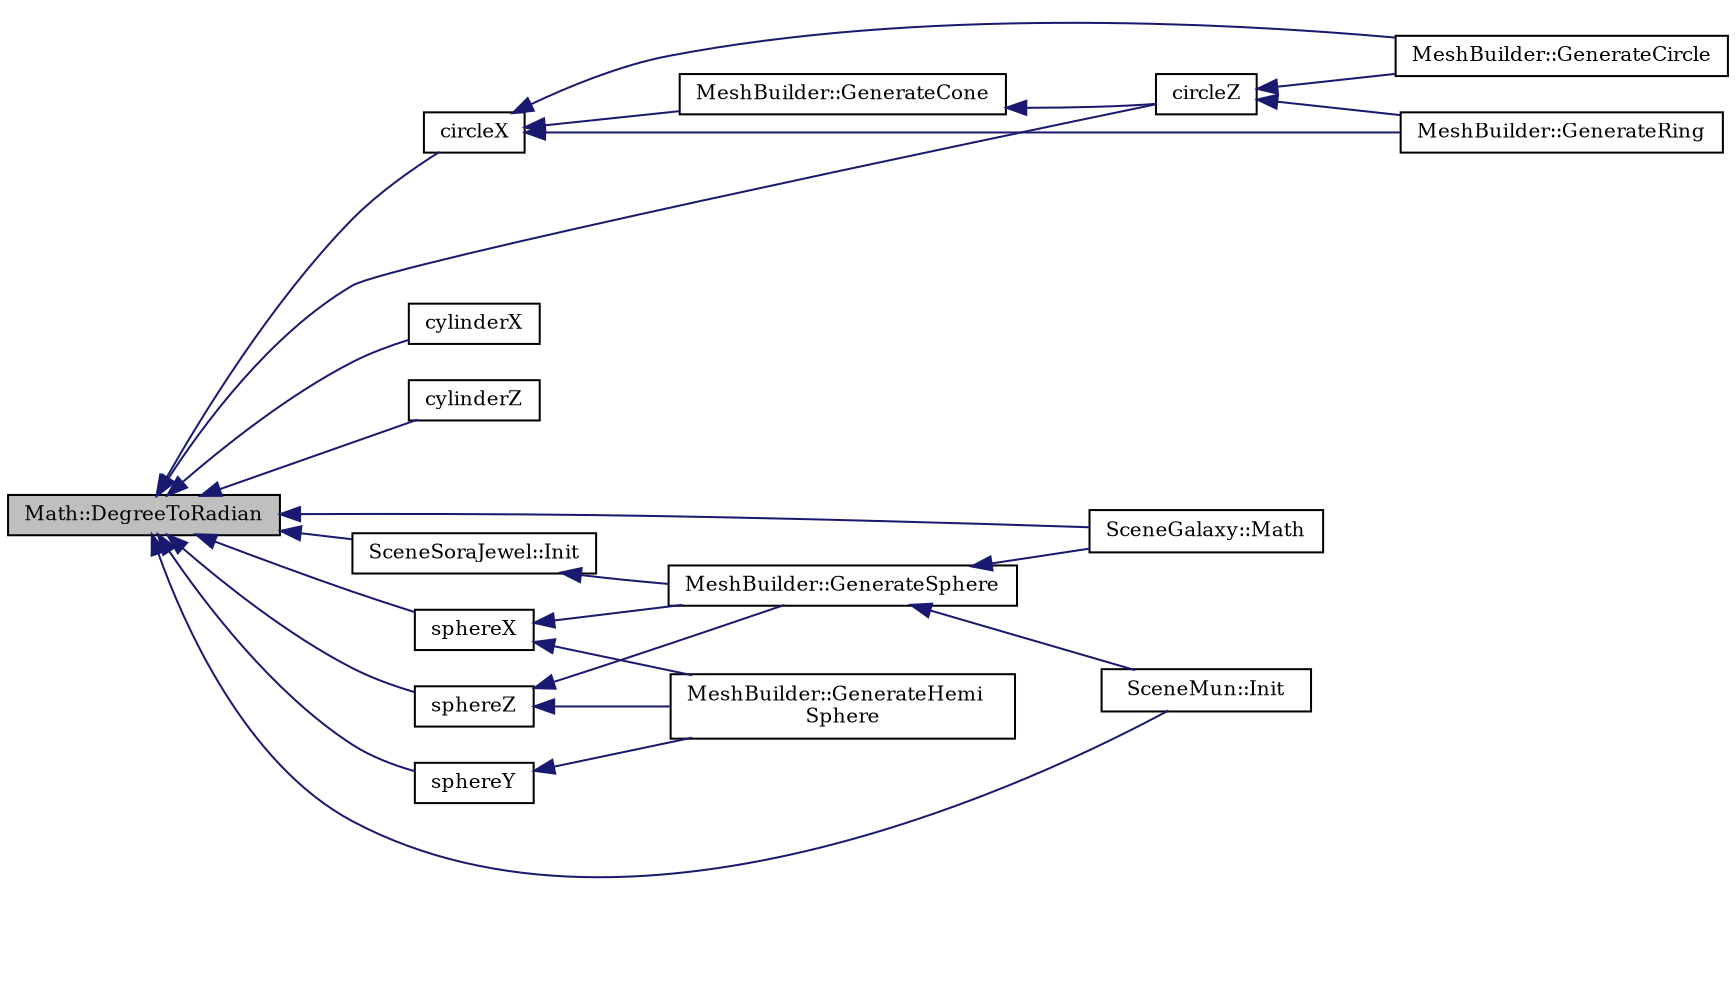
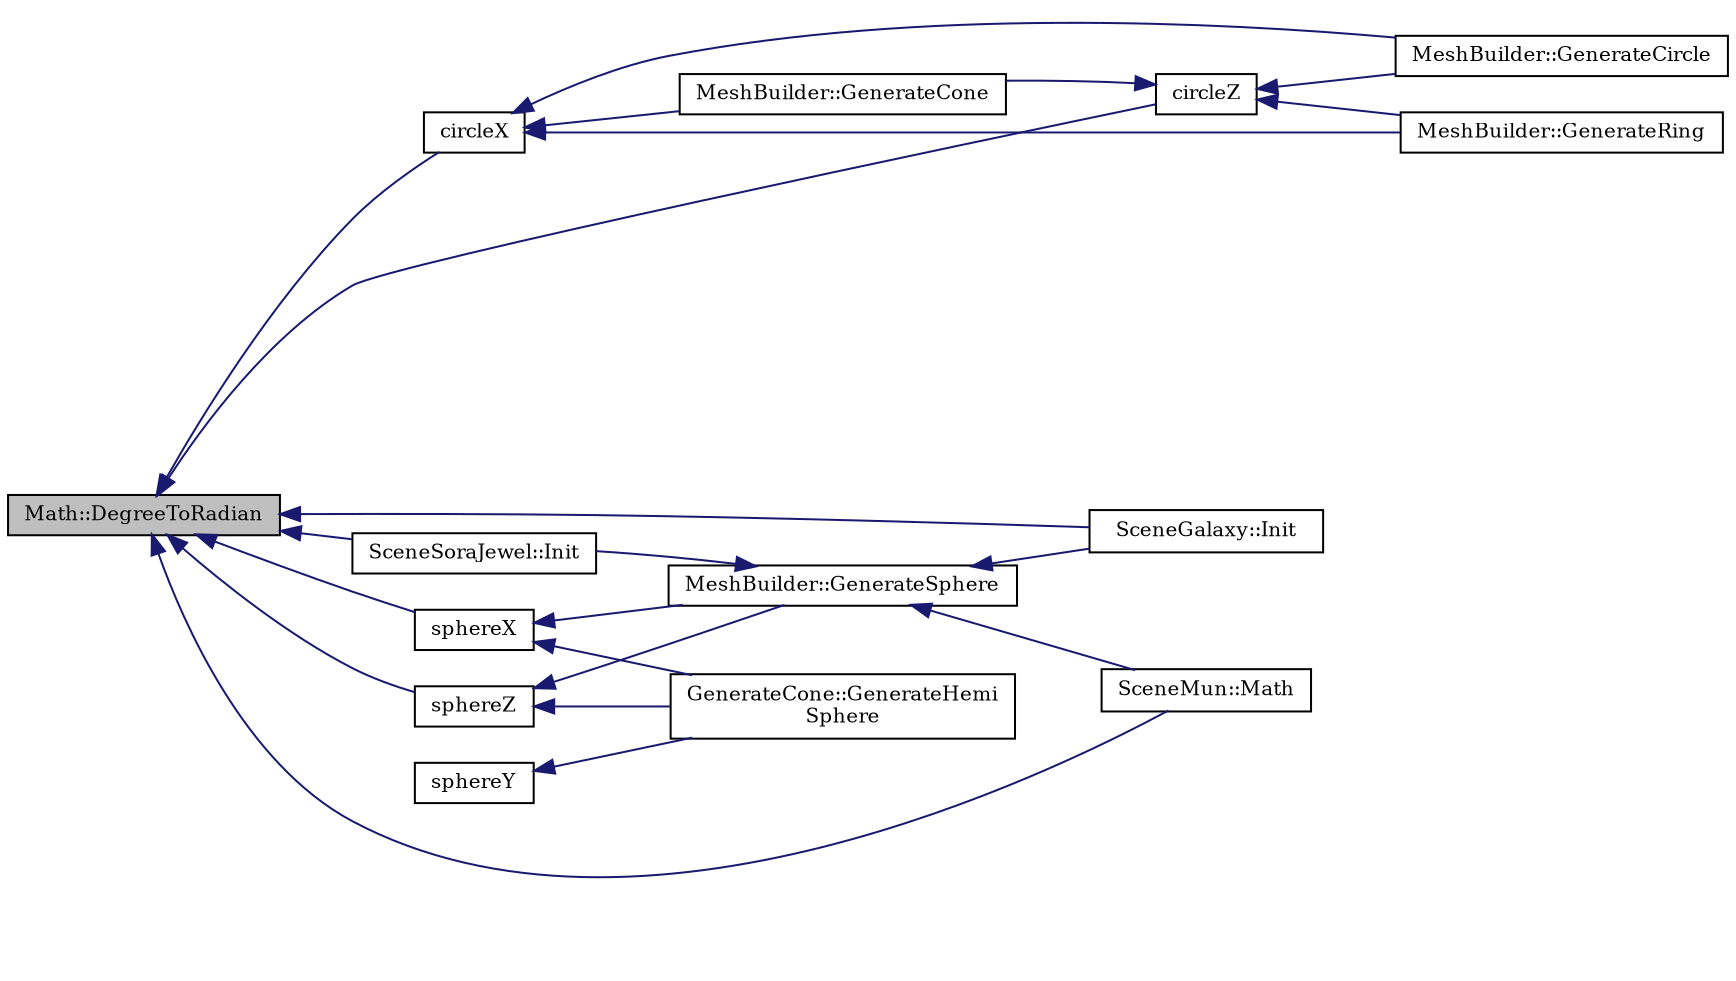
(1081, 107) -> (1071, 81)
(474, 324) -> none
(474, 400) -> none
(1206, 531) -> (1206, 531)
(625, 580) -> (666, 557)
(276, 681) -> none
(1206, 690) -> (1206, 690)
(843, 706) -> (843, 706)
